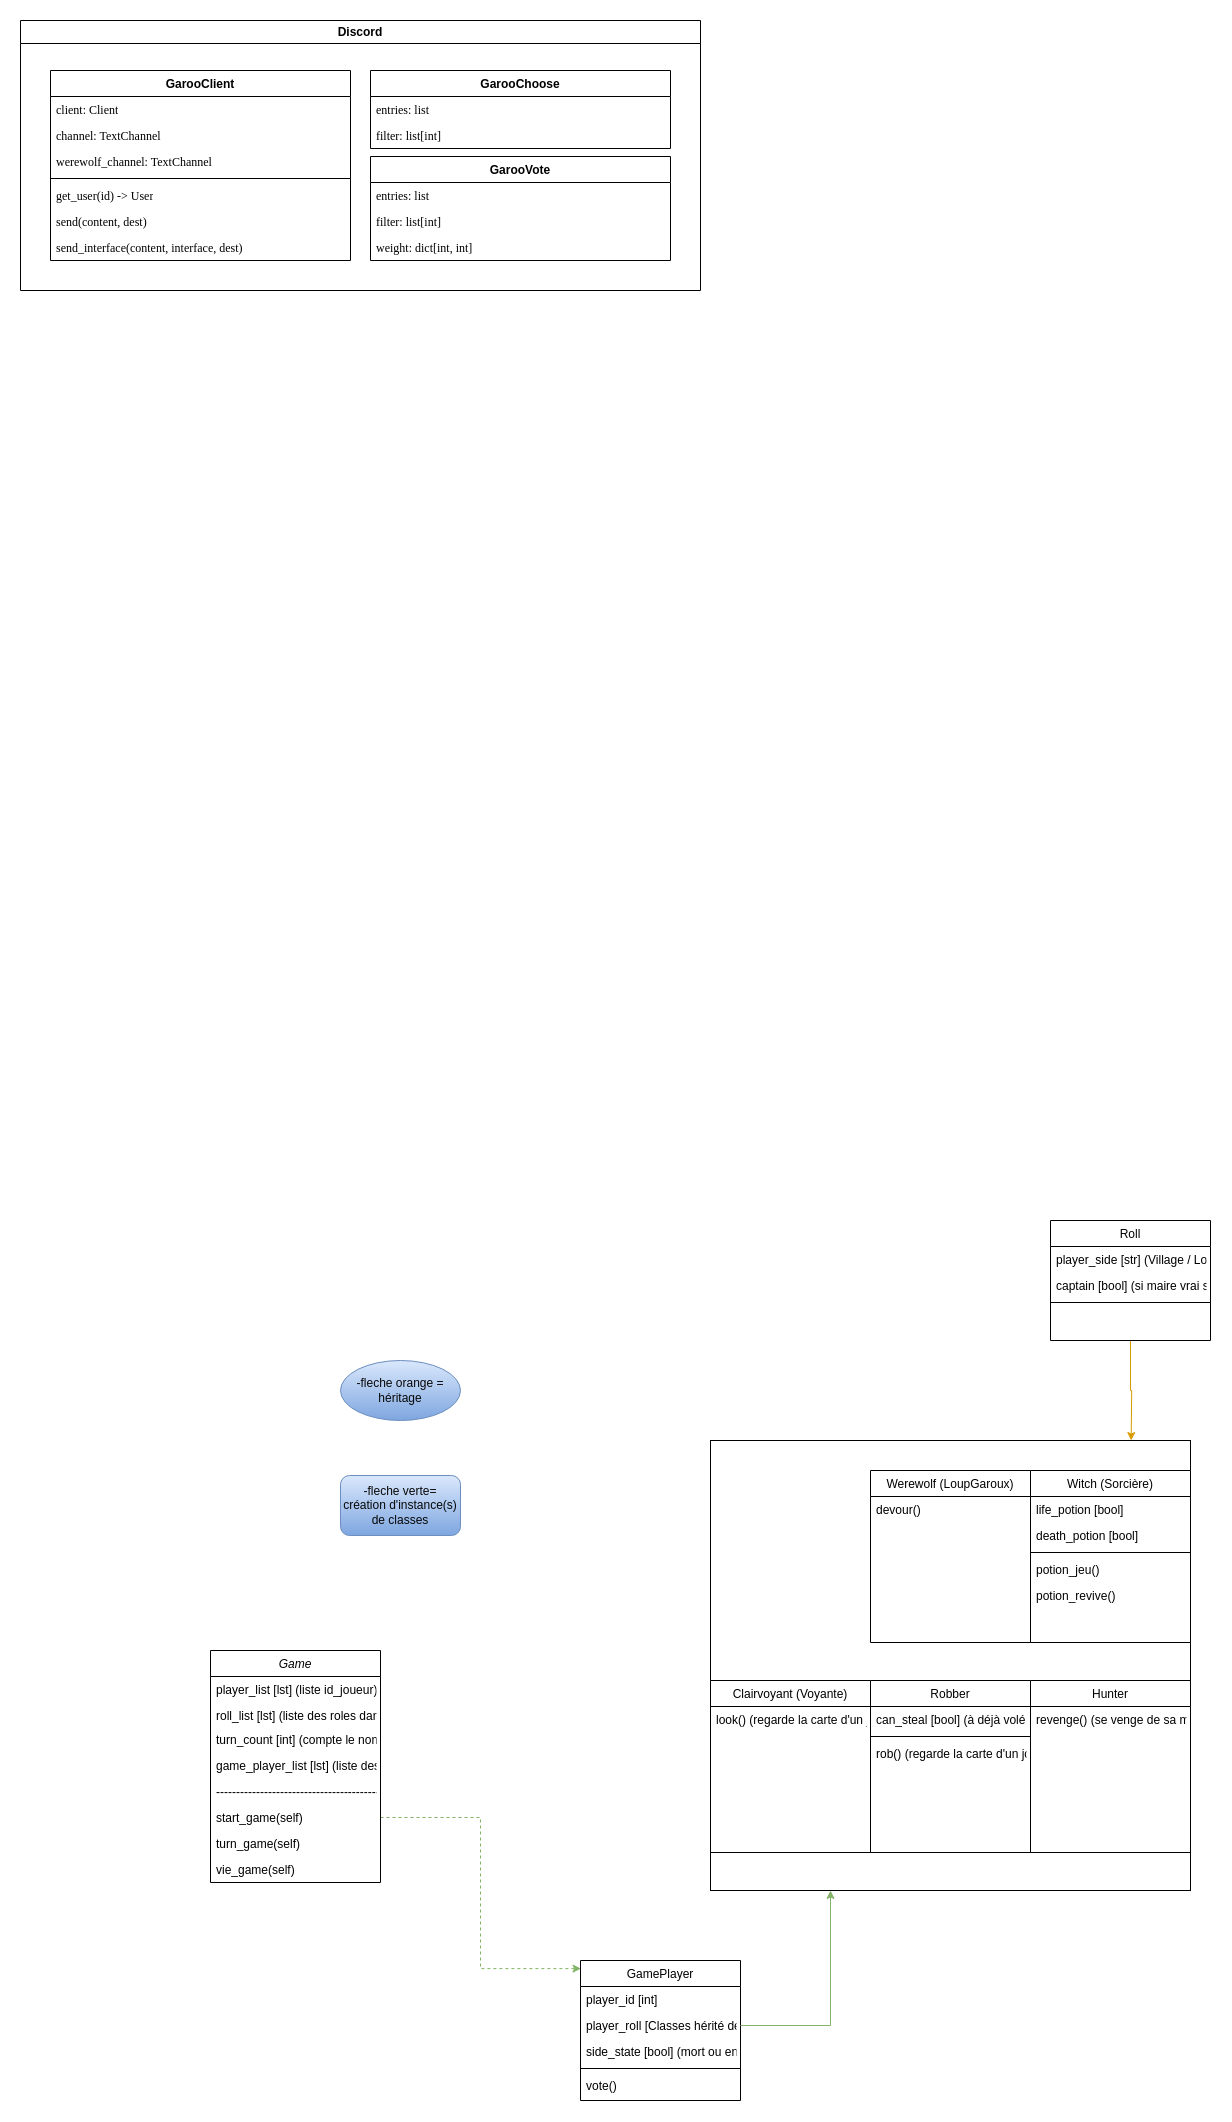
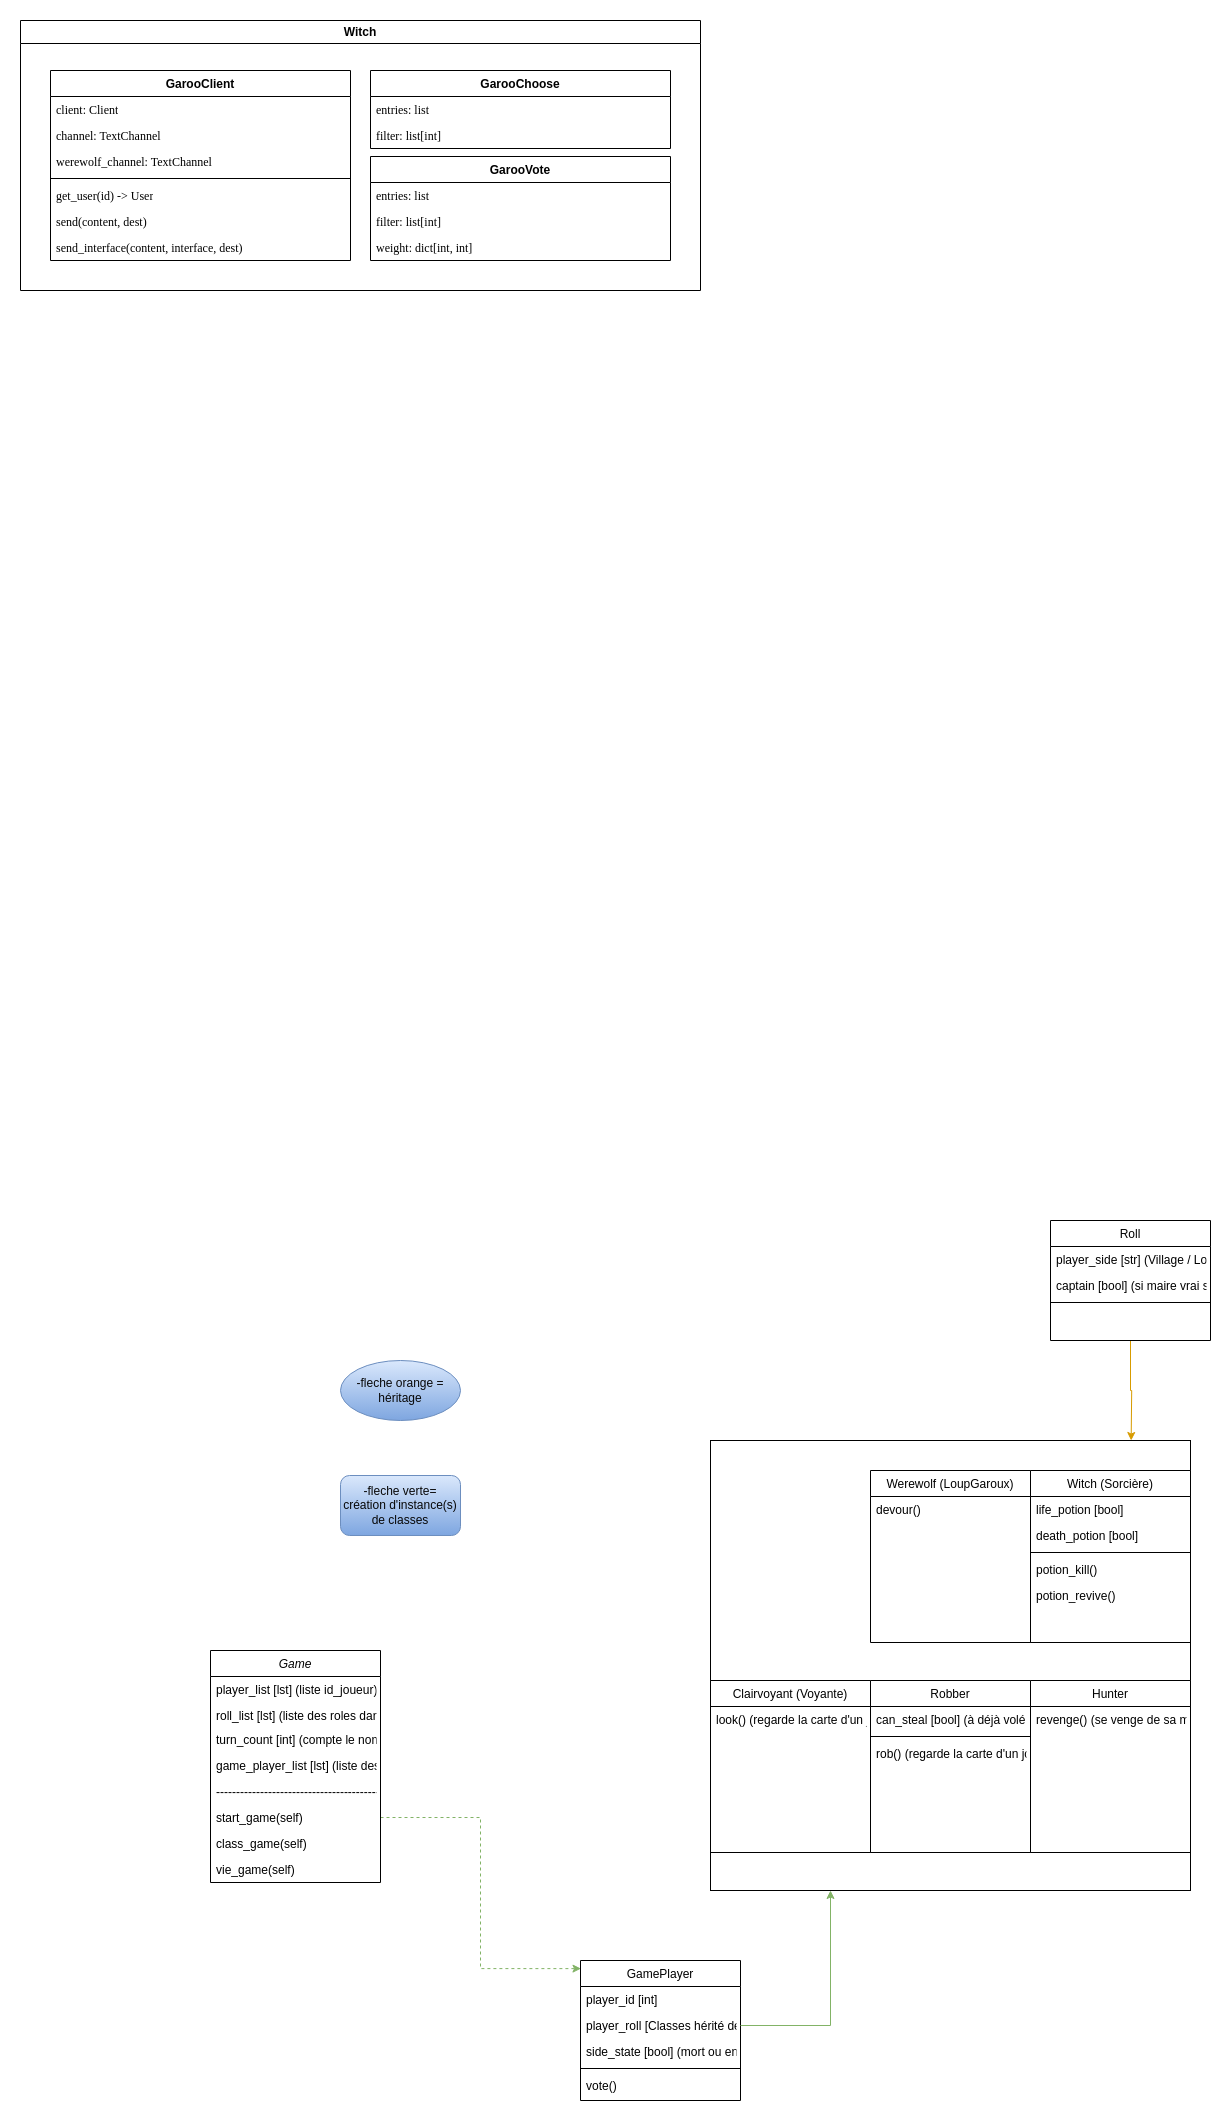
(361, 33) -> (361, 33)
(1075, 1570) -> (1073, 1570)
(265, 1844) -> (267, 1844)
